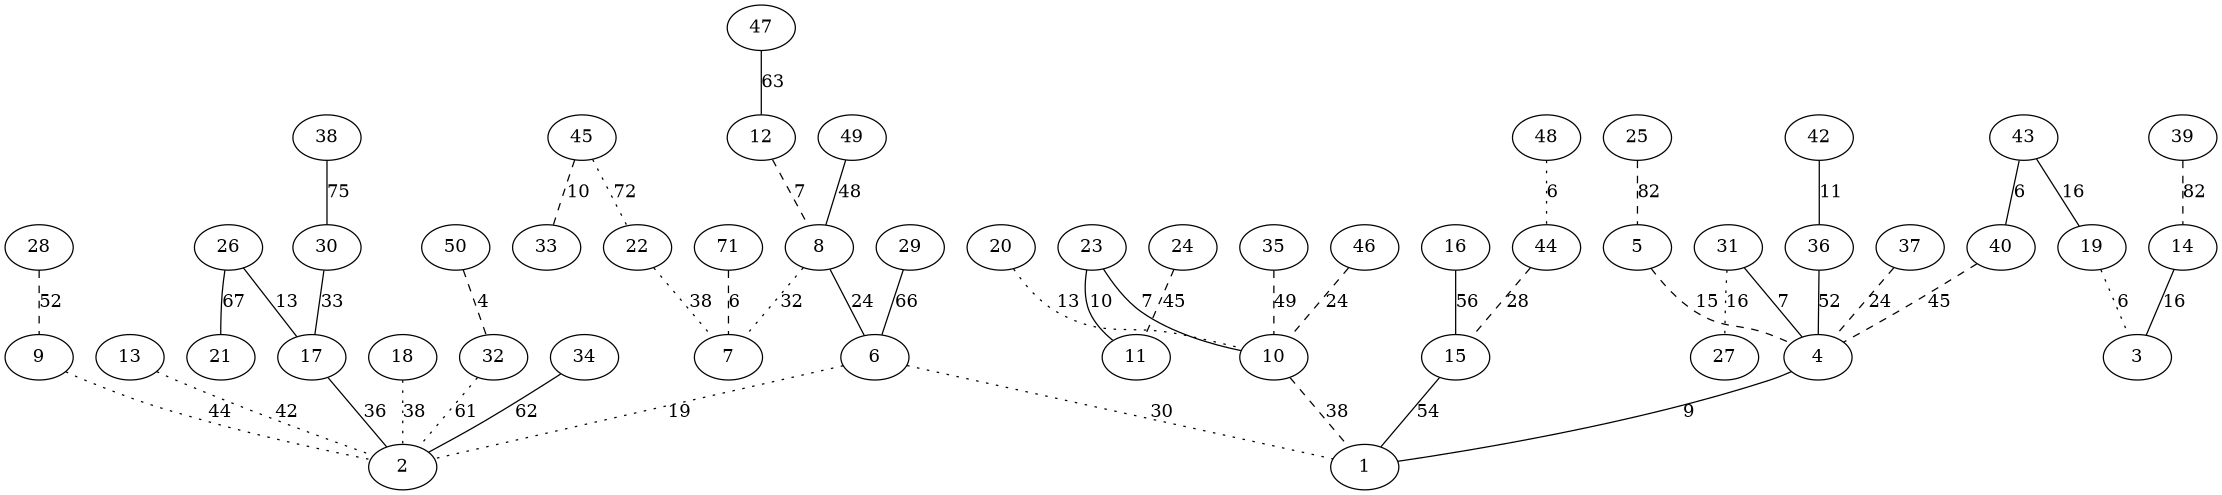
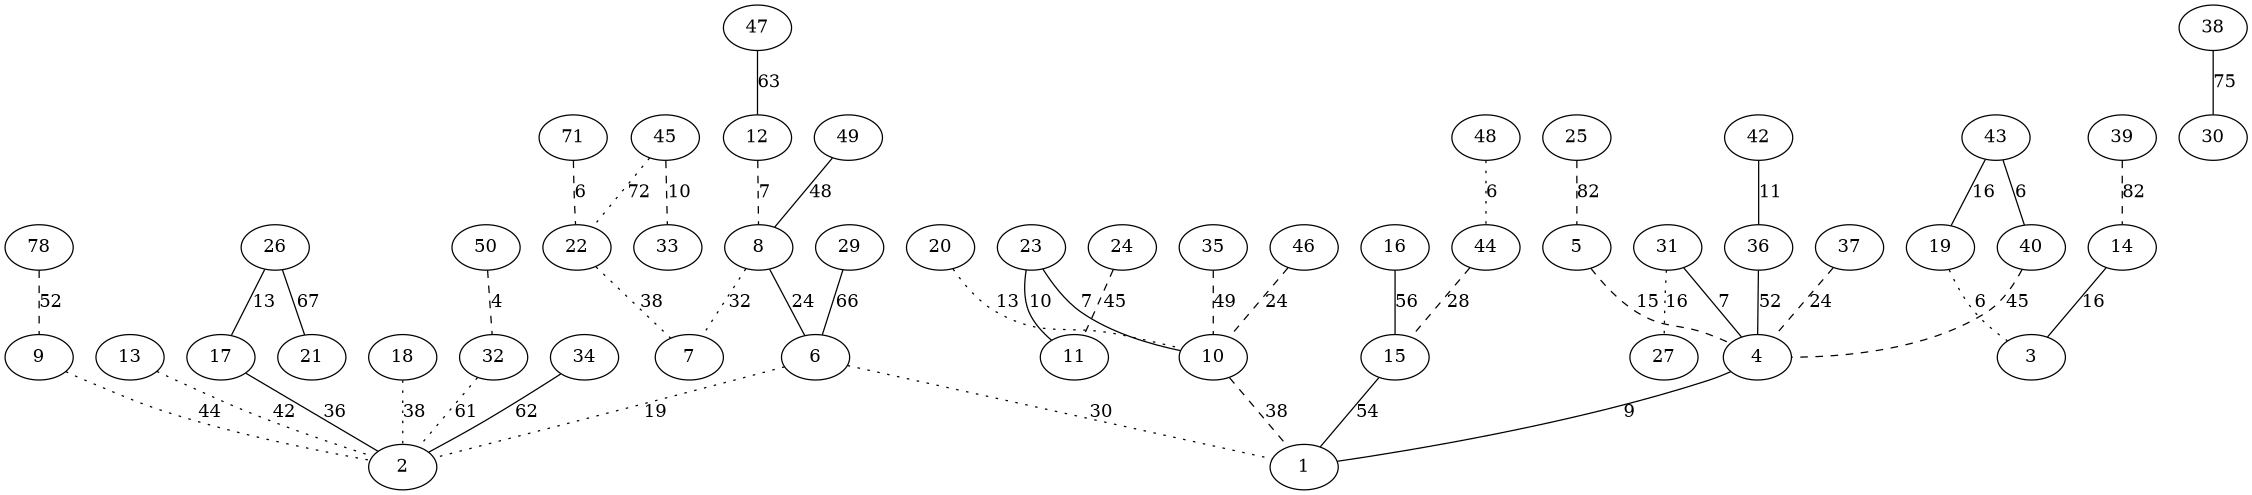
(39, 247) -> (39, 247)
(319, 302) -> none
(728, 302) -> (574, 193)
